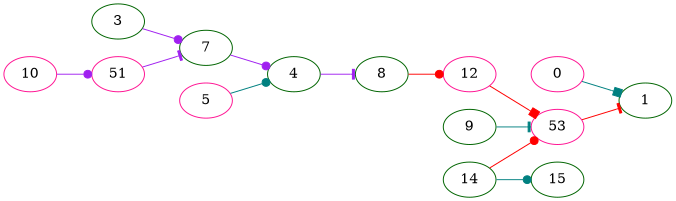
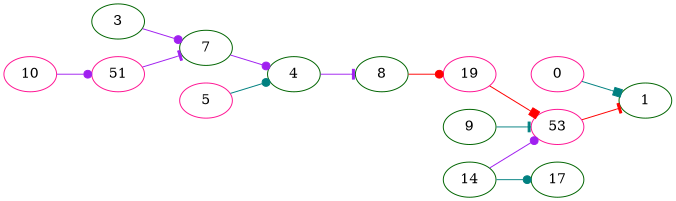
(470, 74) -> (470, 74)
(510, 155) -> (510, 155)
(558, 180) -> (558, 180)
